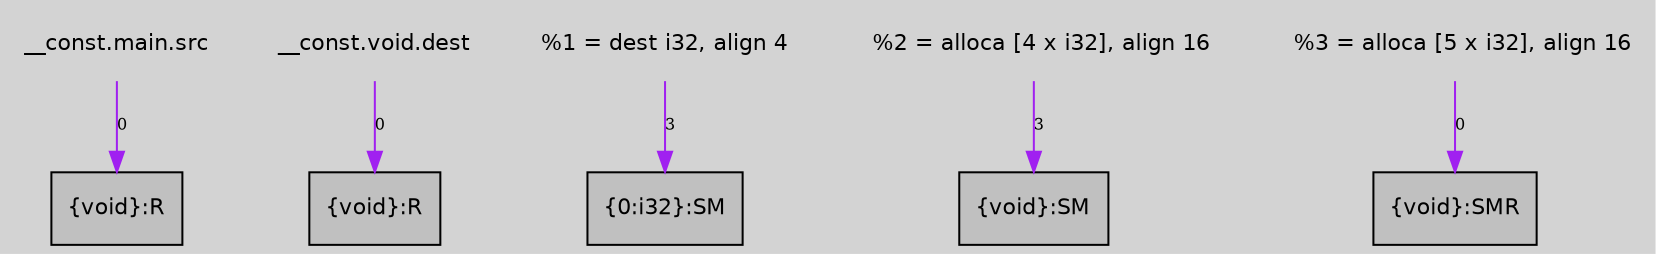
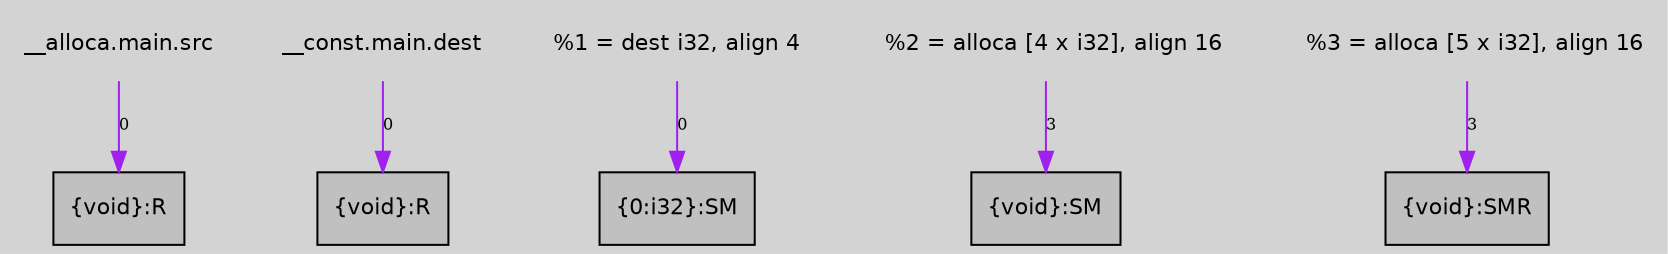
(117, 44) -> (119, 44)
(375, 44) -> (383, 44)
(671, 126) -> (683, 126)
(1461, 126) -> (1473, 126)
